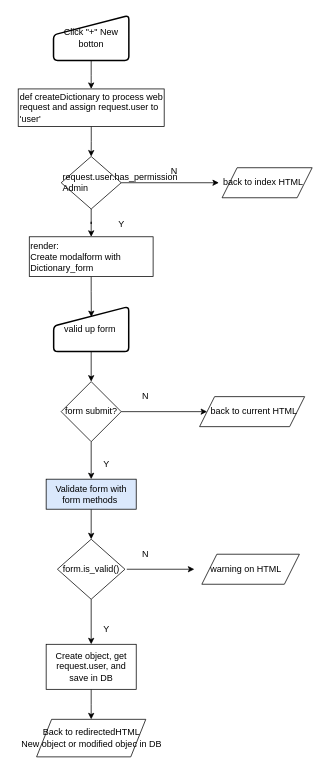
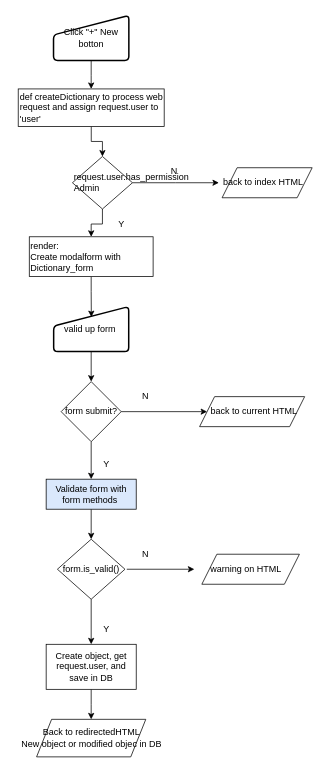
(91, 183) -> (102, 183)
